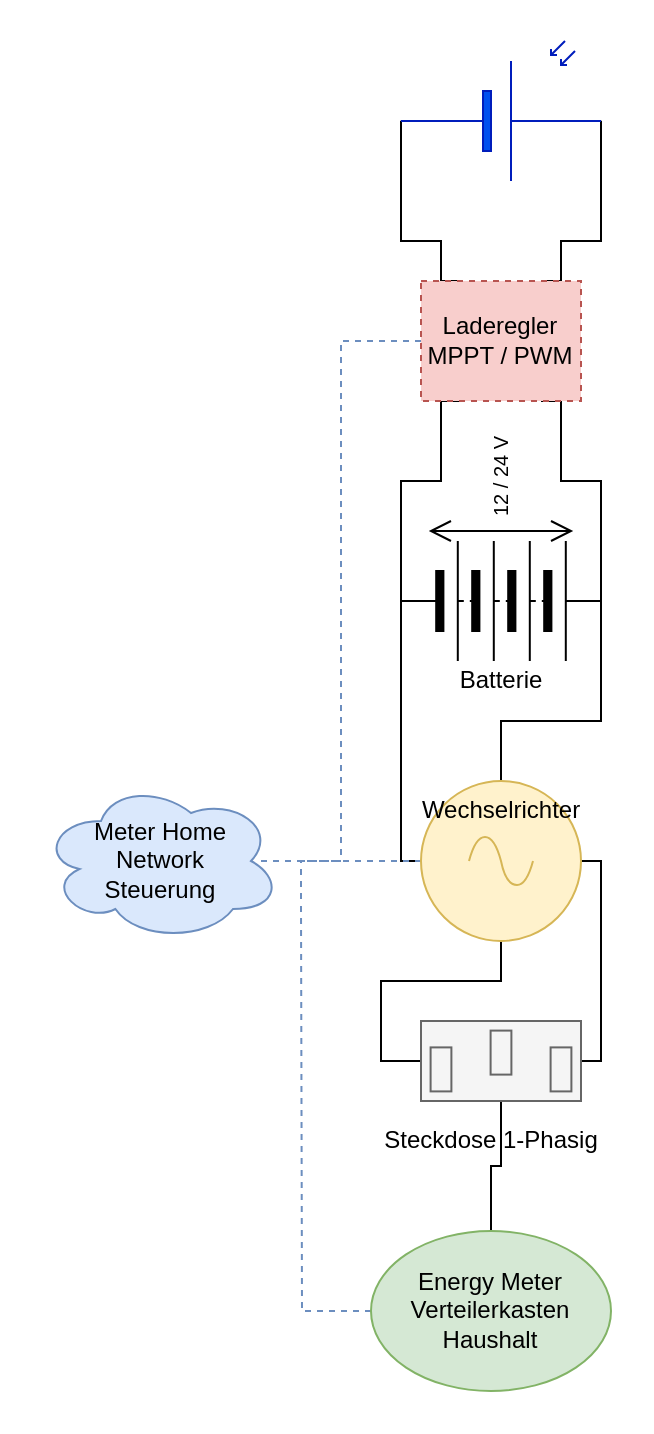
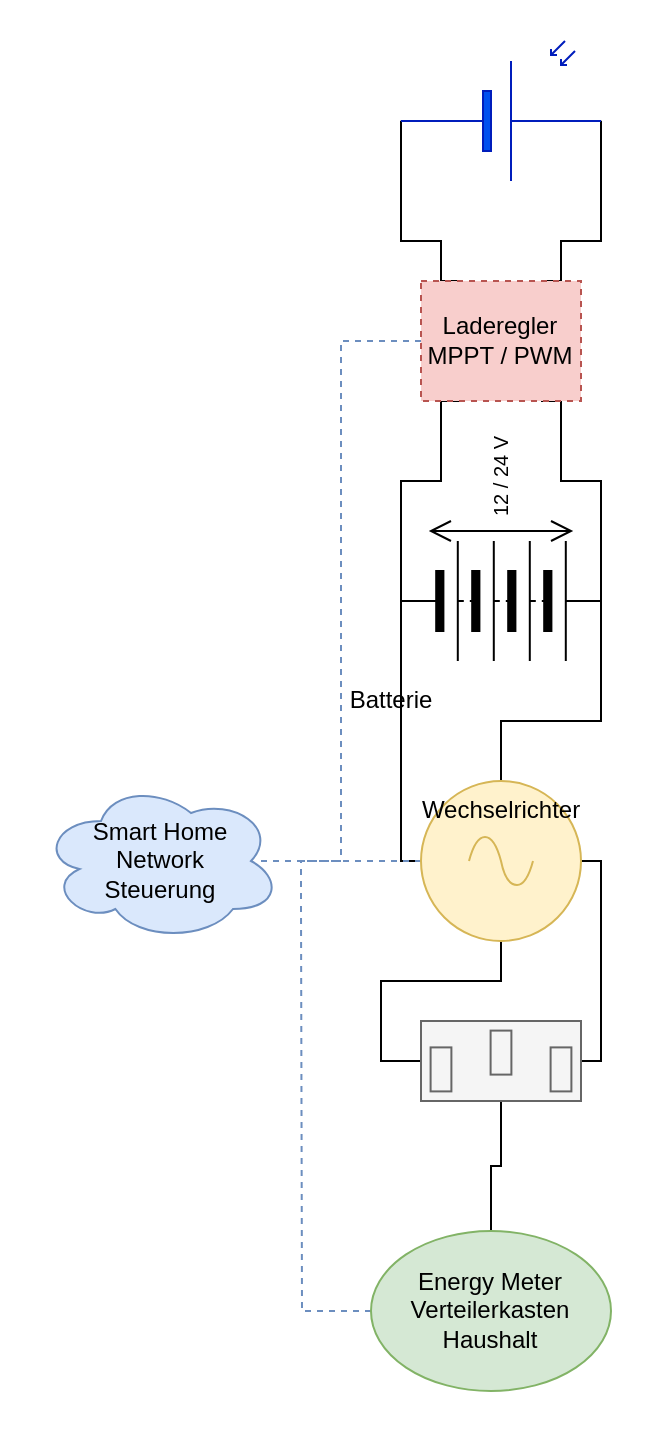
(501, 681) -> (391, 701)
(161, 861) -> (161, 861)
(491, 1141) -> none
